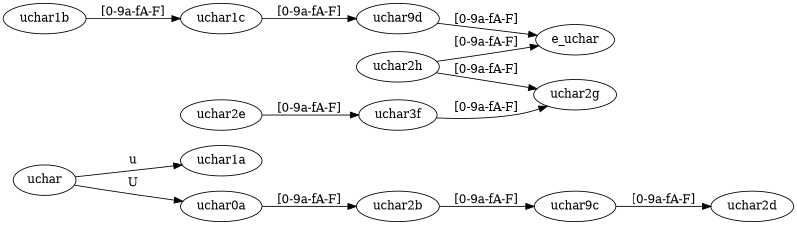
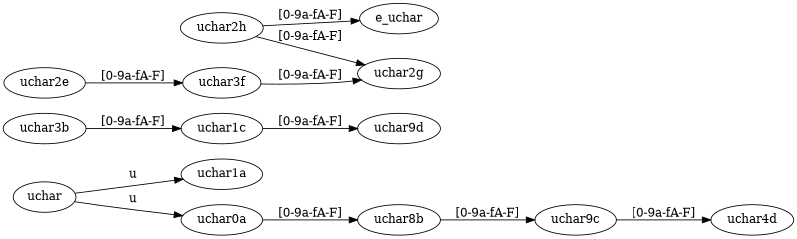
(45, 19) -> (45, 129)
(483, 29) -> none
(133, 183) -> (133, 199)
(398, 206) -> (399, 220)
(752, 206) -> (752, 220)
